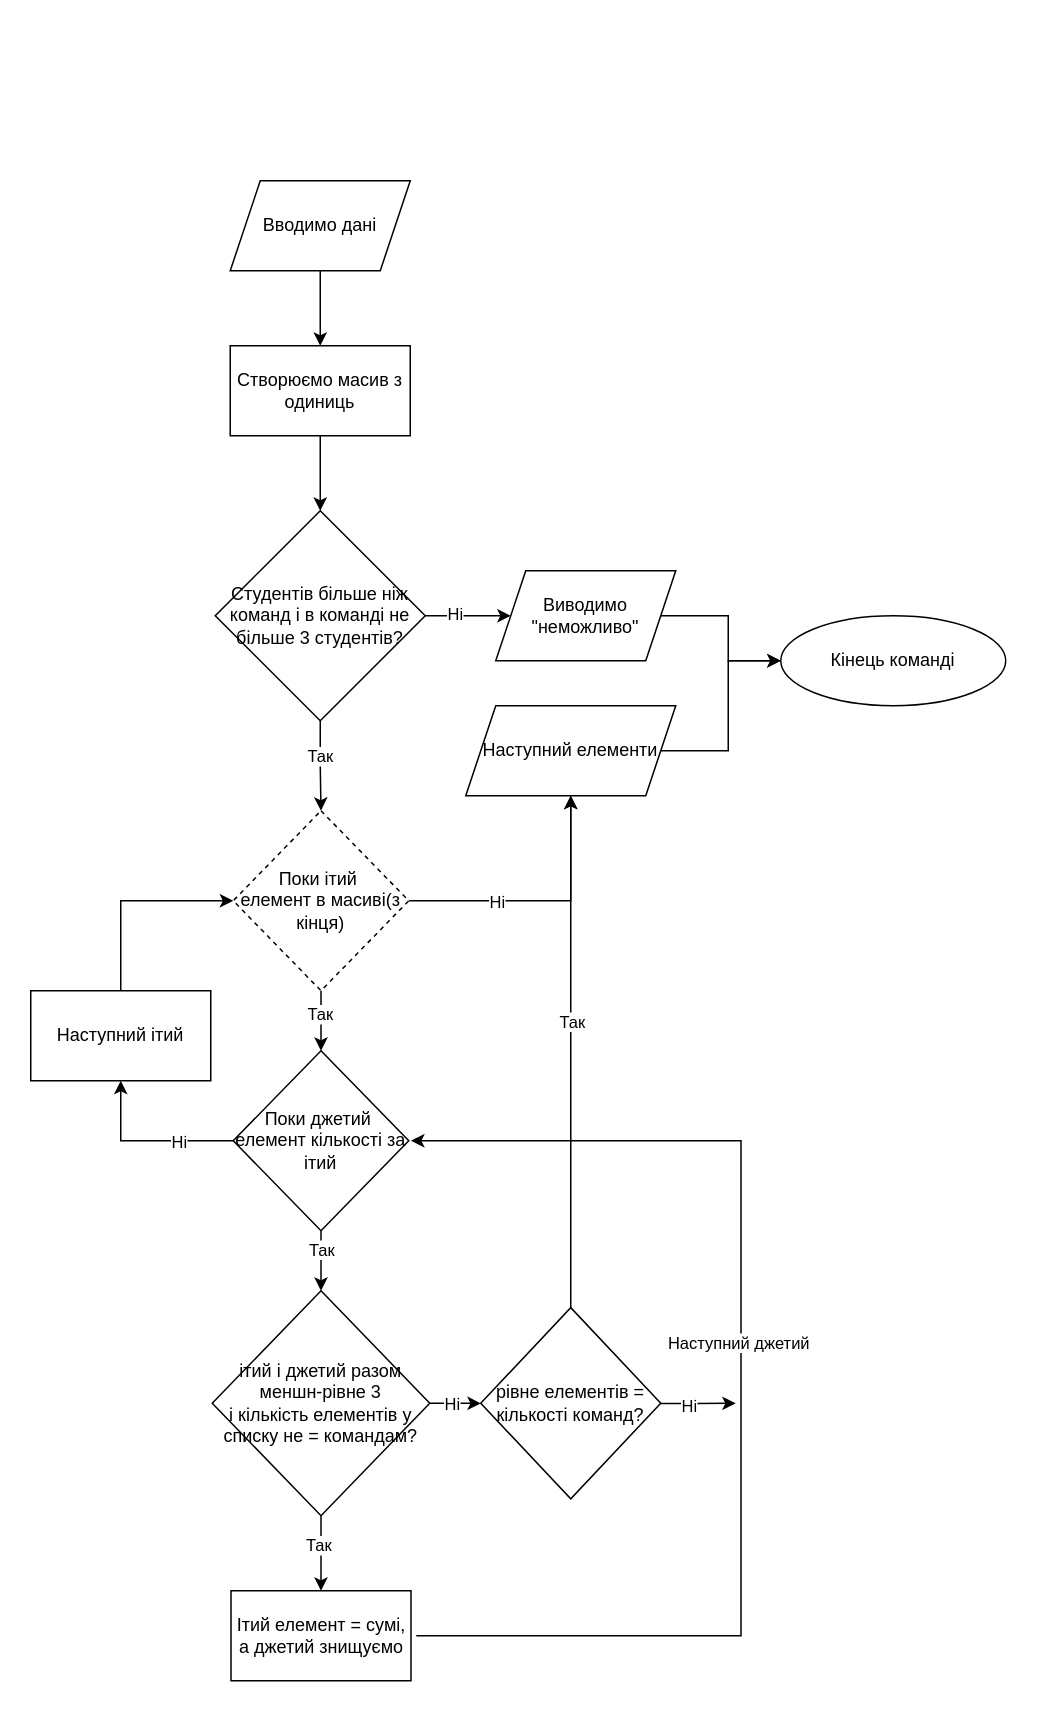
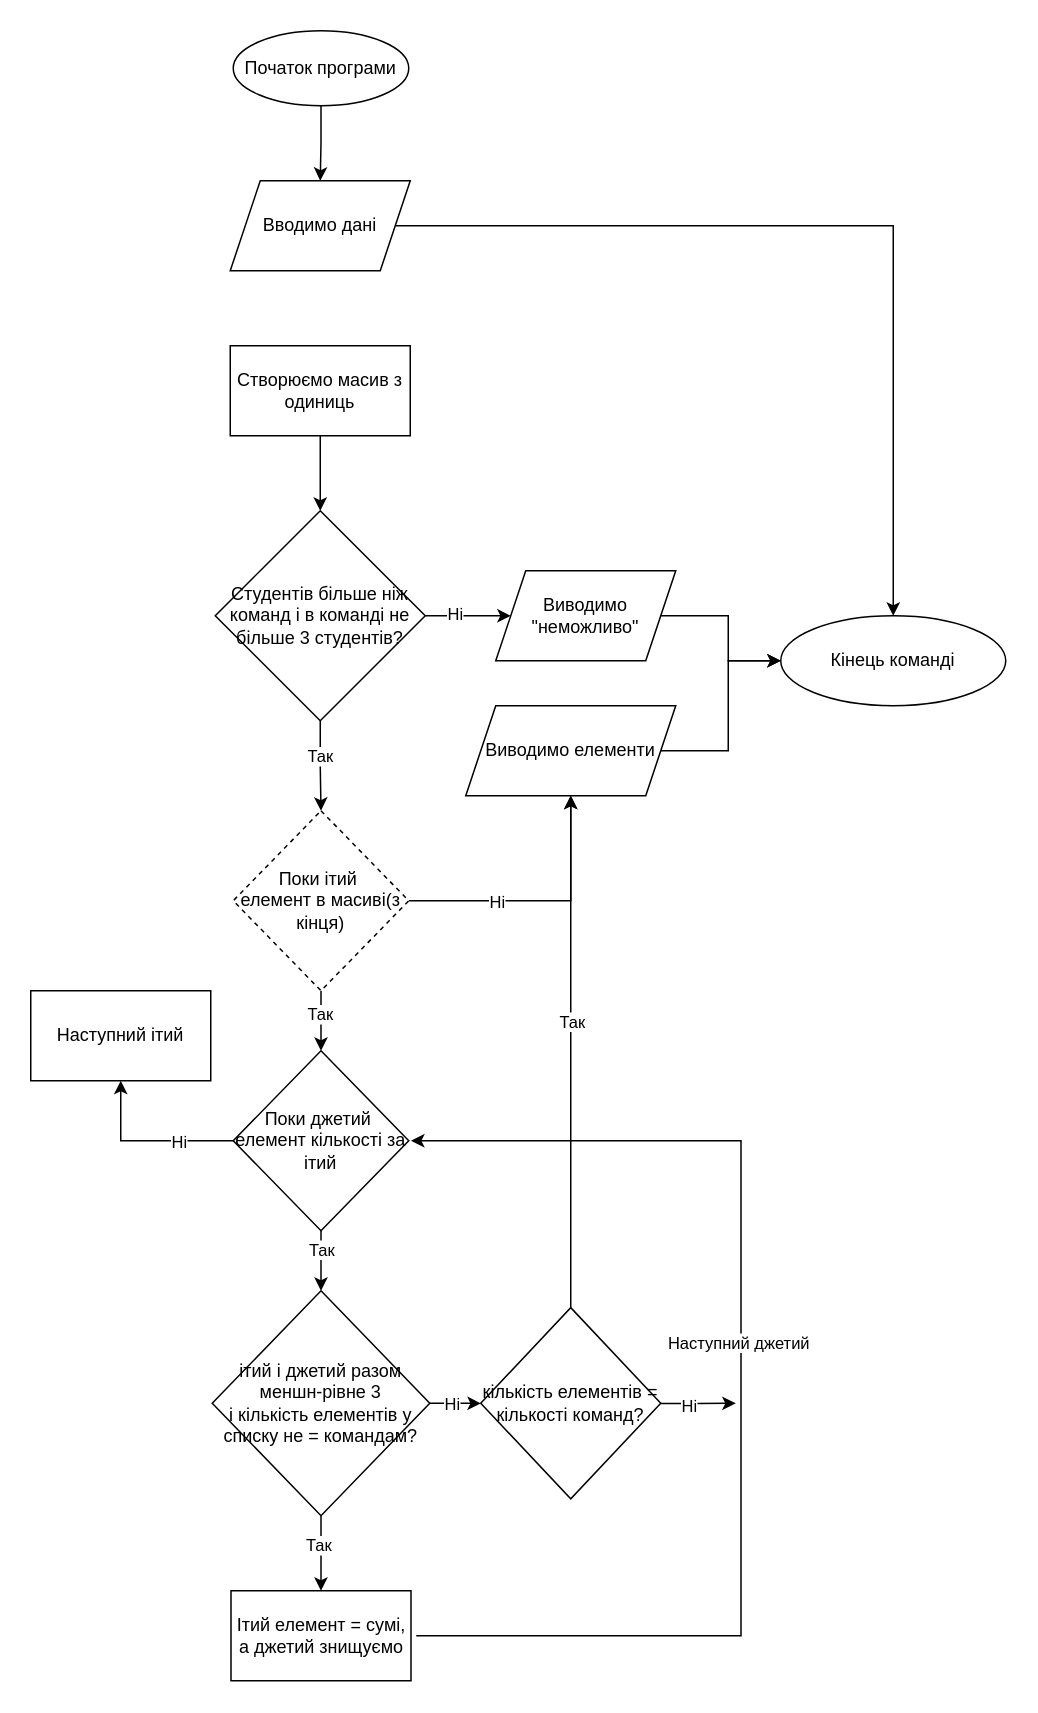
none -> (321, 68)
none -> (321, 138)
(320, 303) -> (834, 226)
(571, 751) -> (571, 751)
(127, 901) -> none
(571, 1403) -> (571, 1403)
